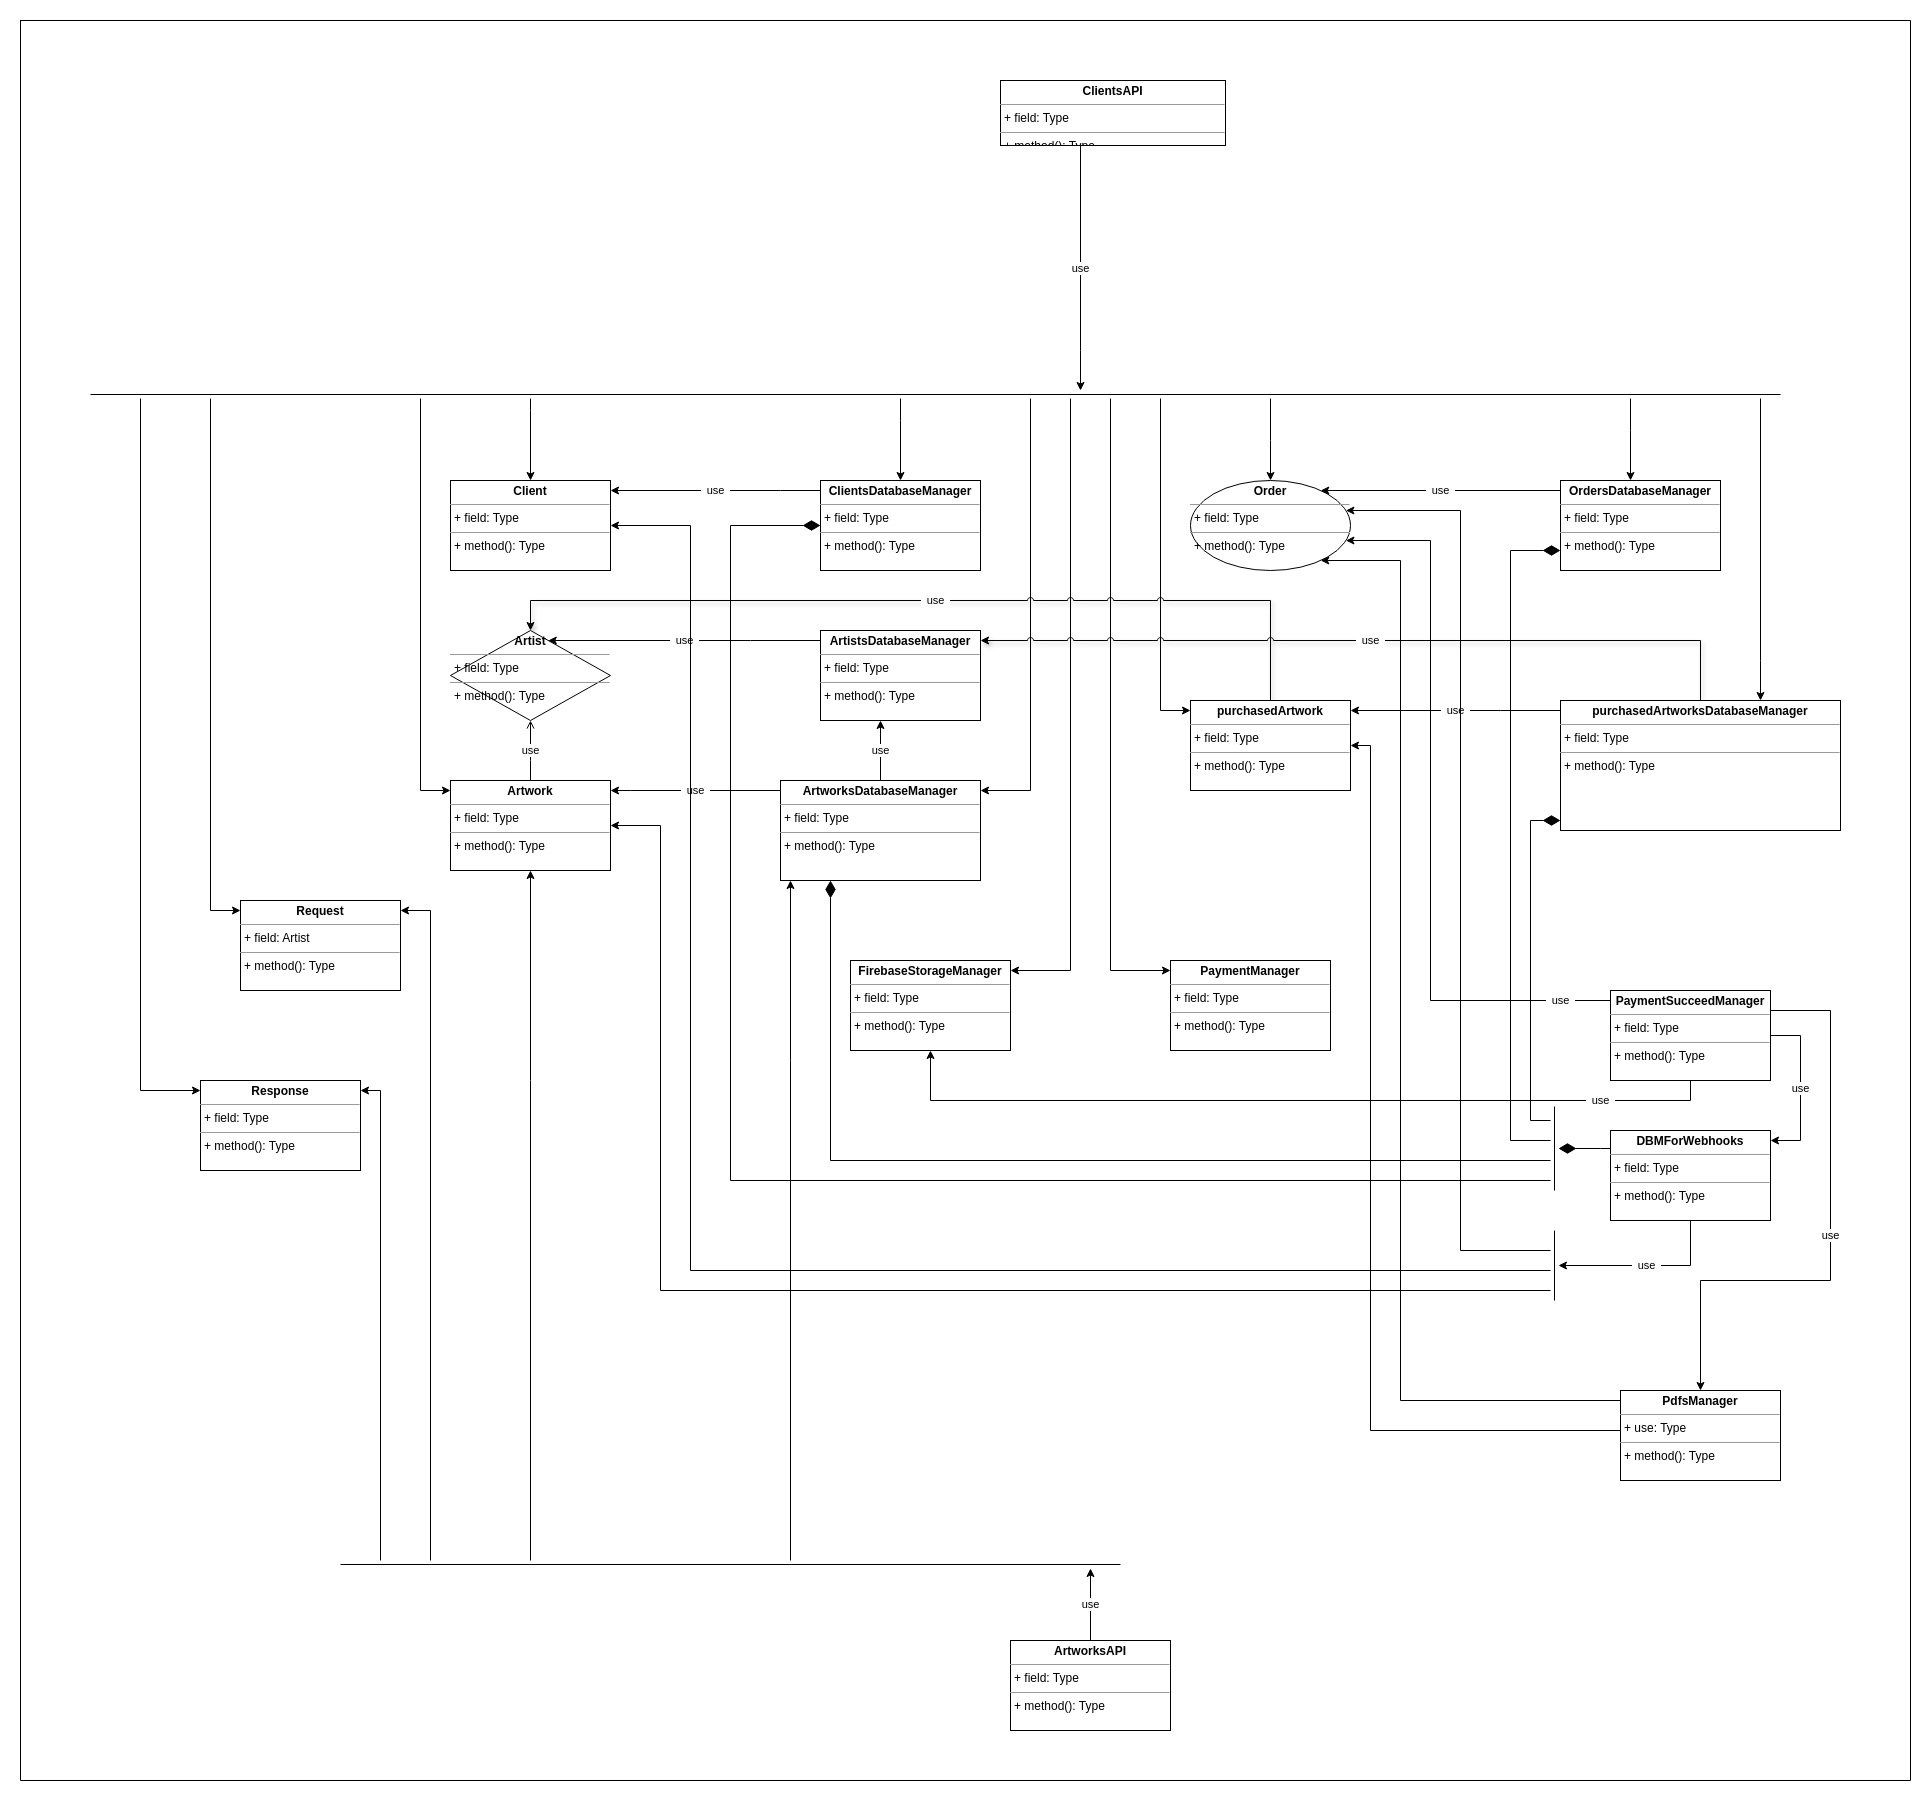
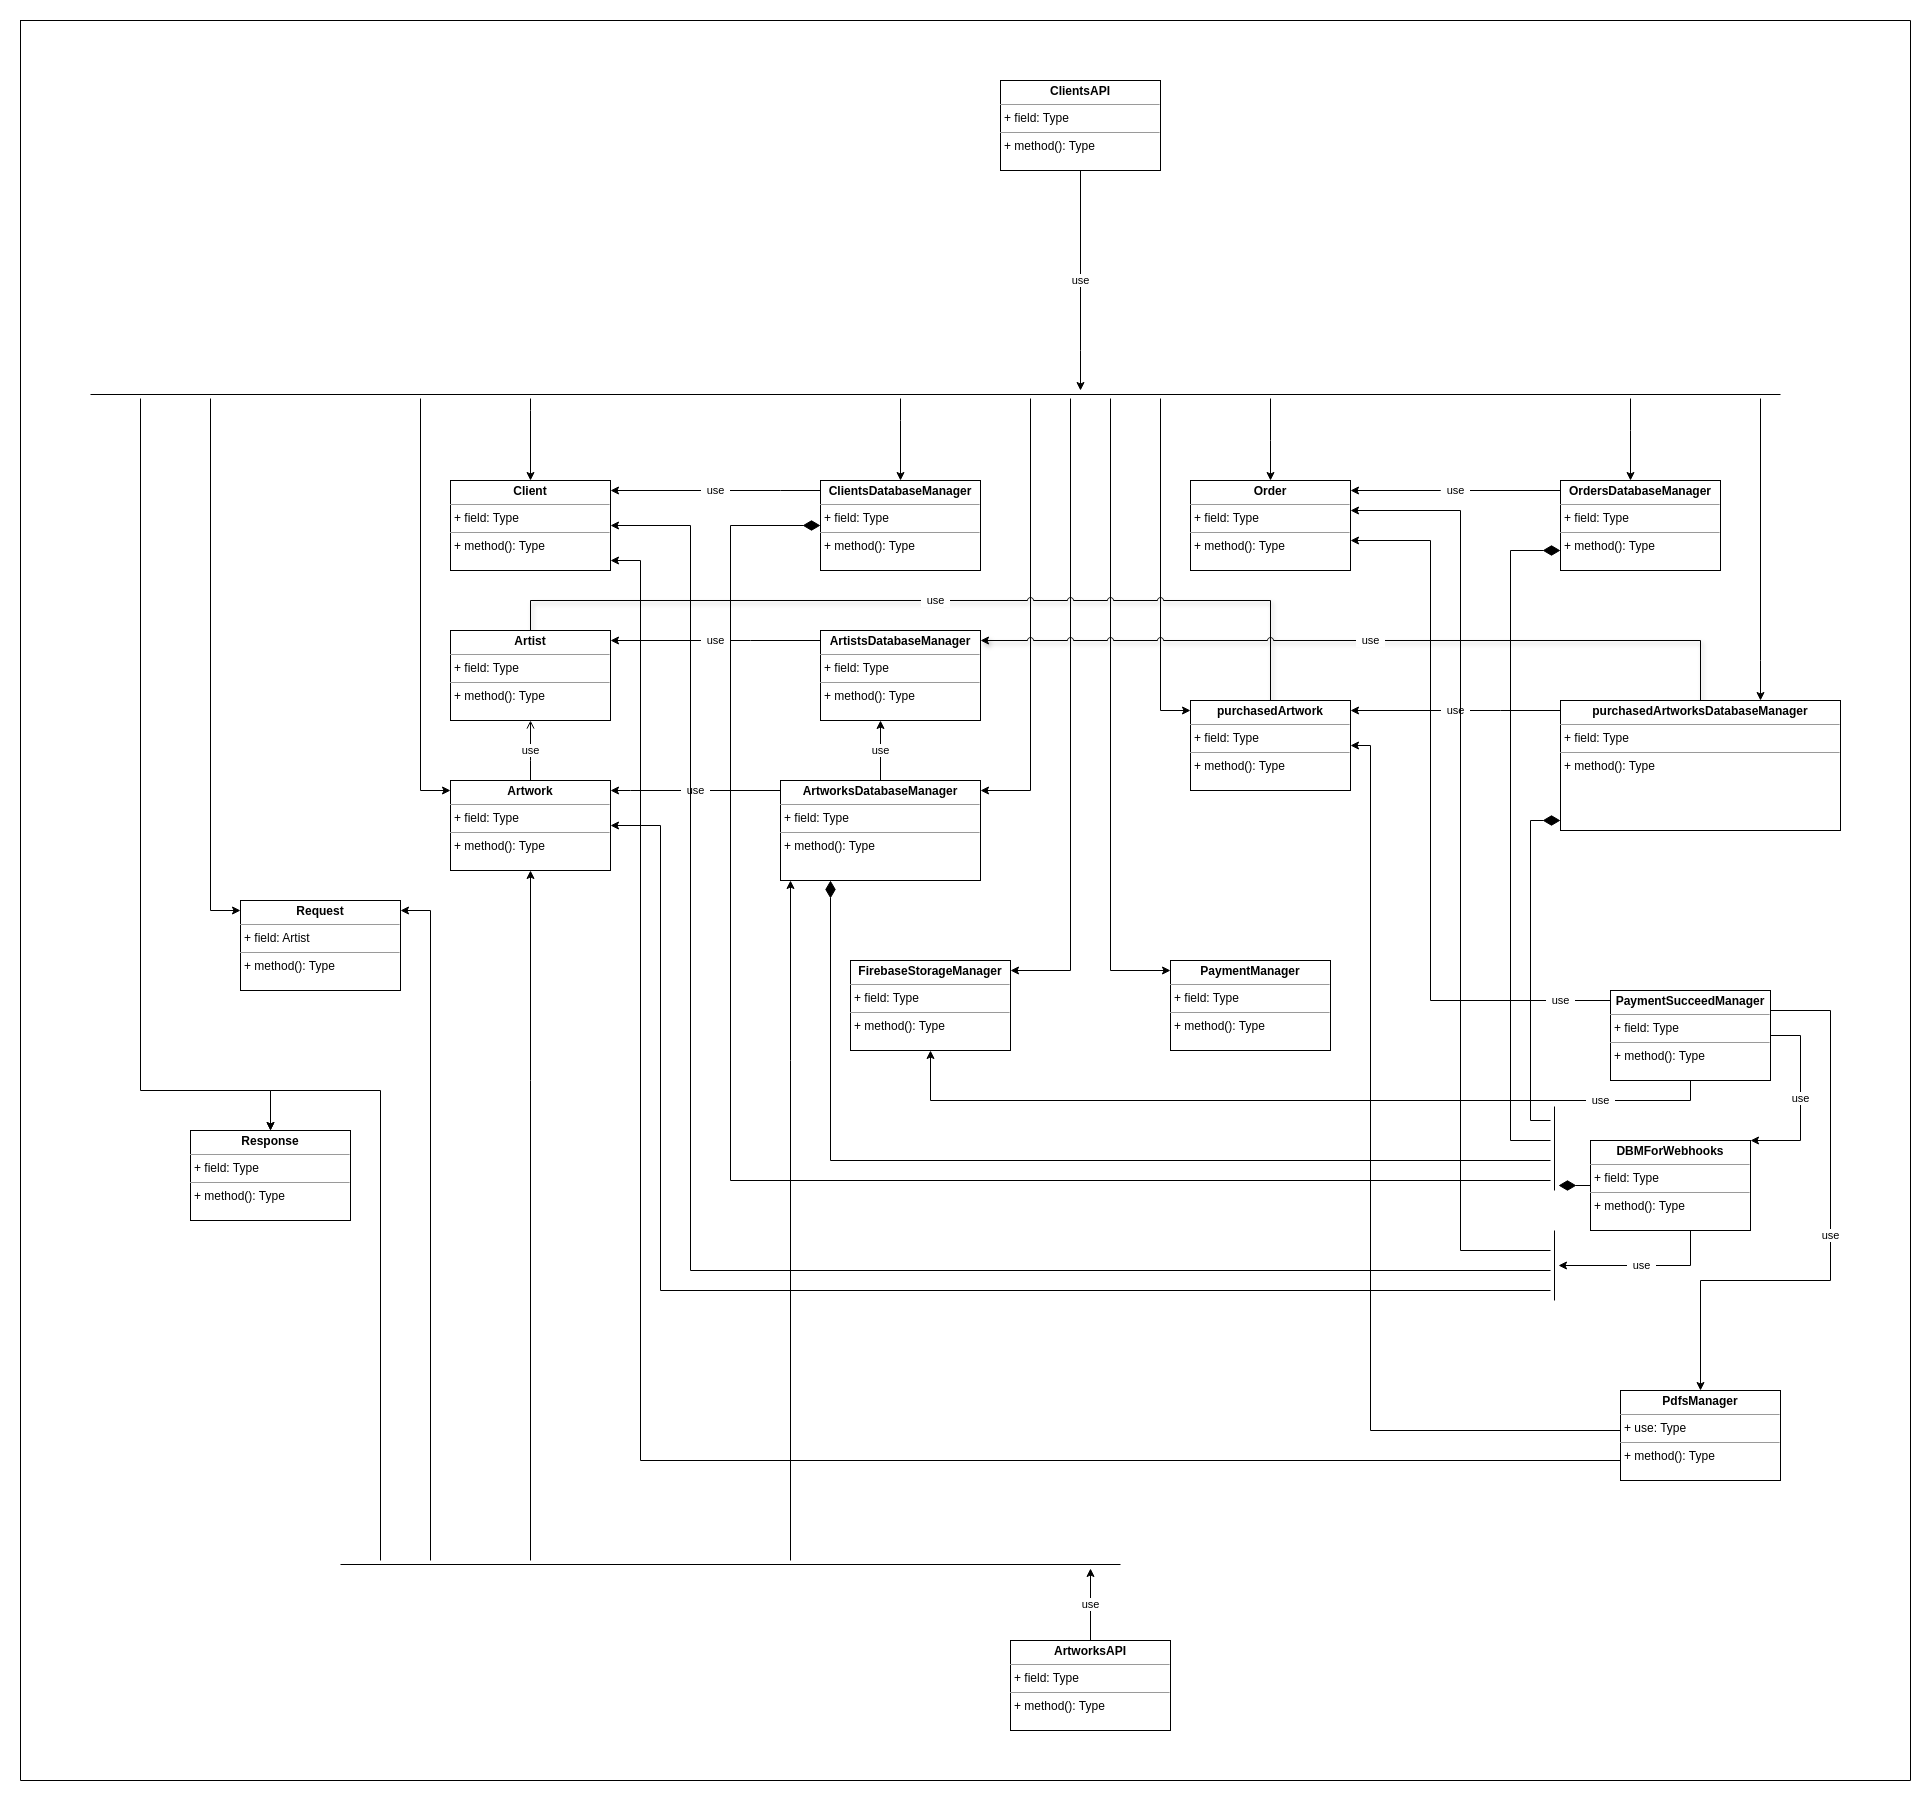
(1113, 113) -> (1081, 126)
(1271, 526) -> (1271, 526)
(531, 622) -> (531, 626)
(531, 676) -> (531, 676)
(1401, 1055) -> none
(281, 1126) -> (271, 1176)
(1691, 1176) -> (1671, 1186)
none -> (670, 1461)
